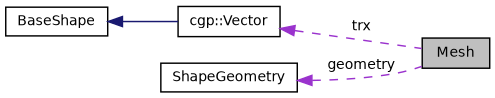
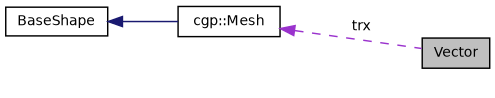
(229, 22) -> (229, 22)
(456, 53) -> (456, 53)
(229, 78) -> none
